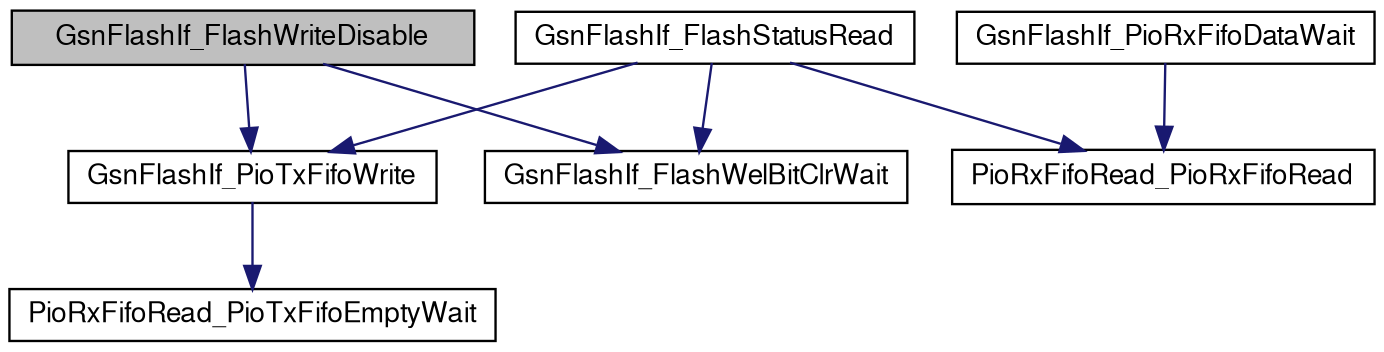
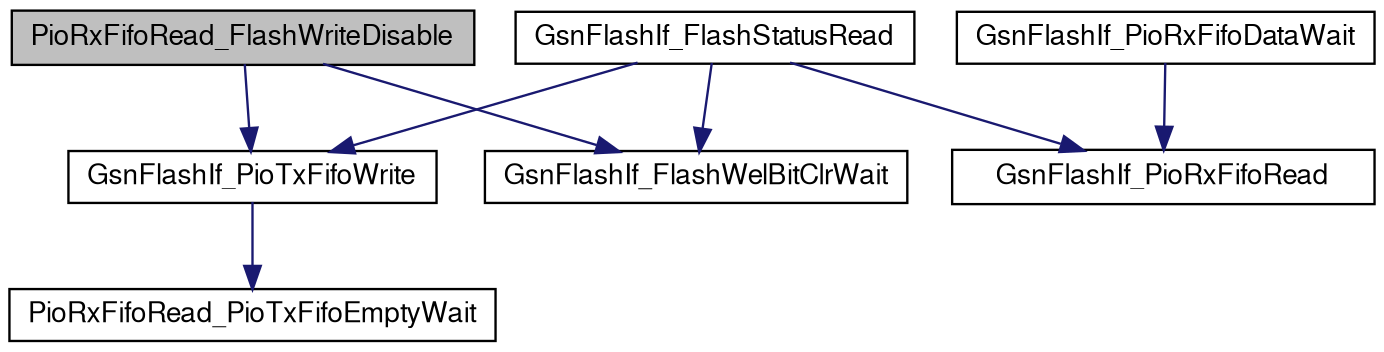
(243, 38) -> (243, 38)
(1163, 177) -> (1163, 177)
